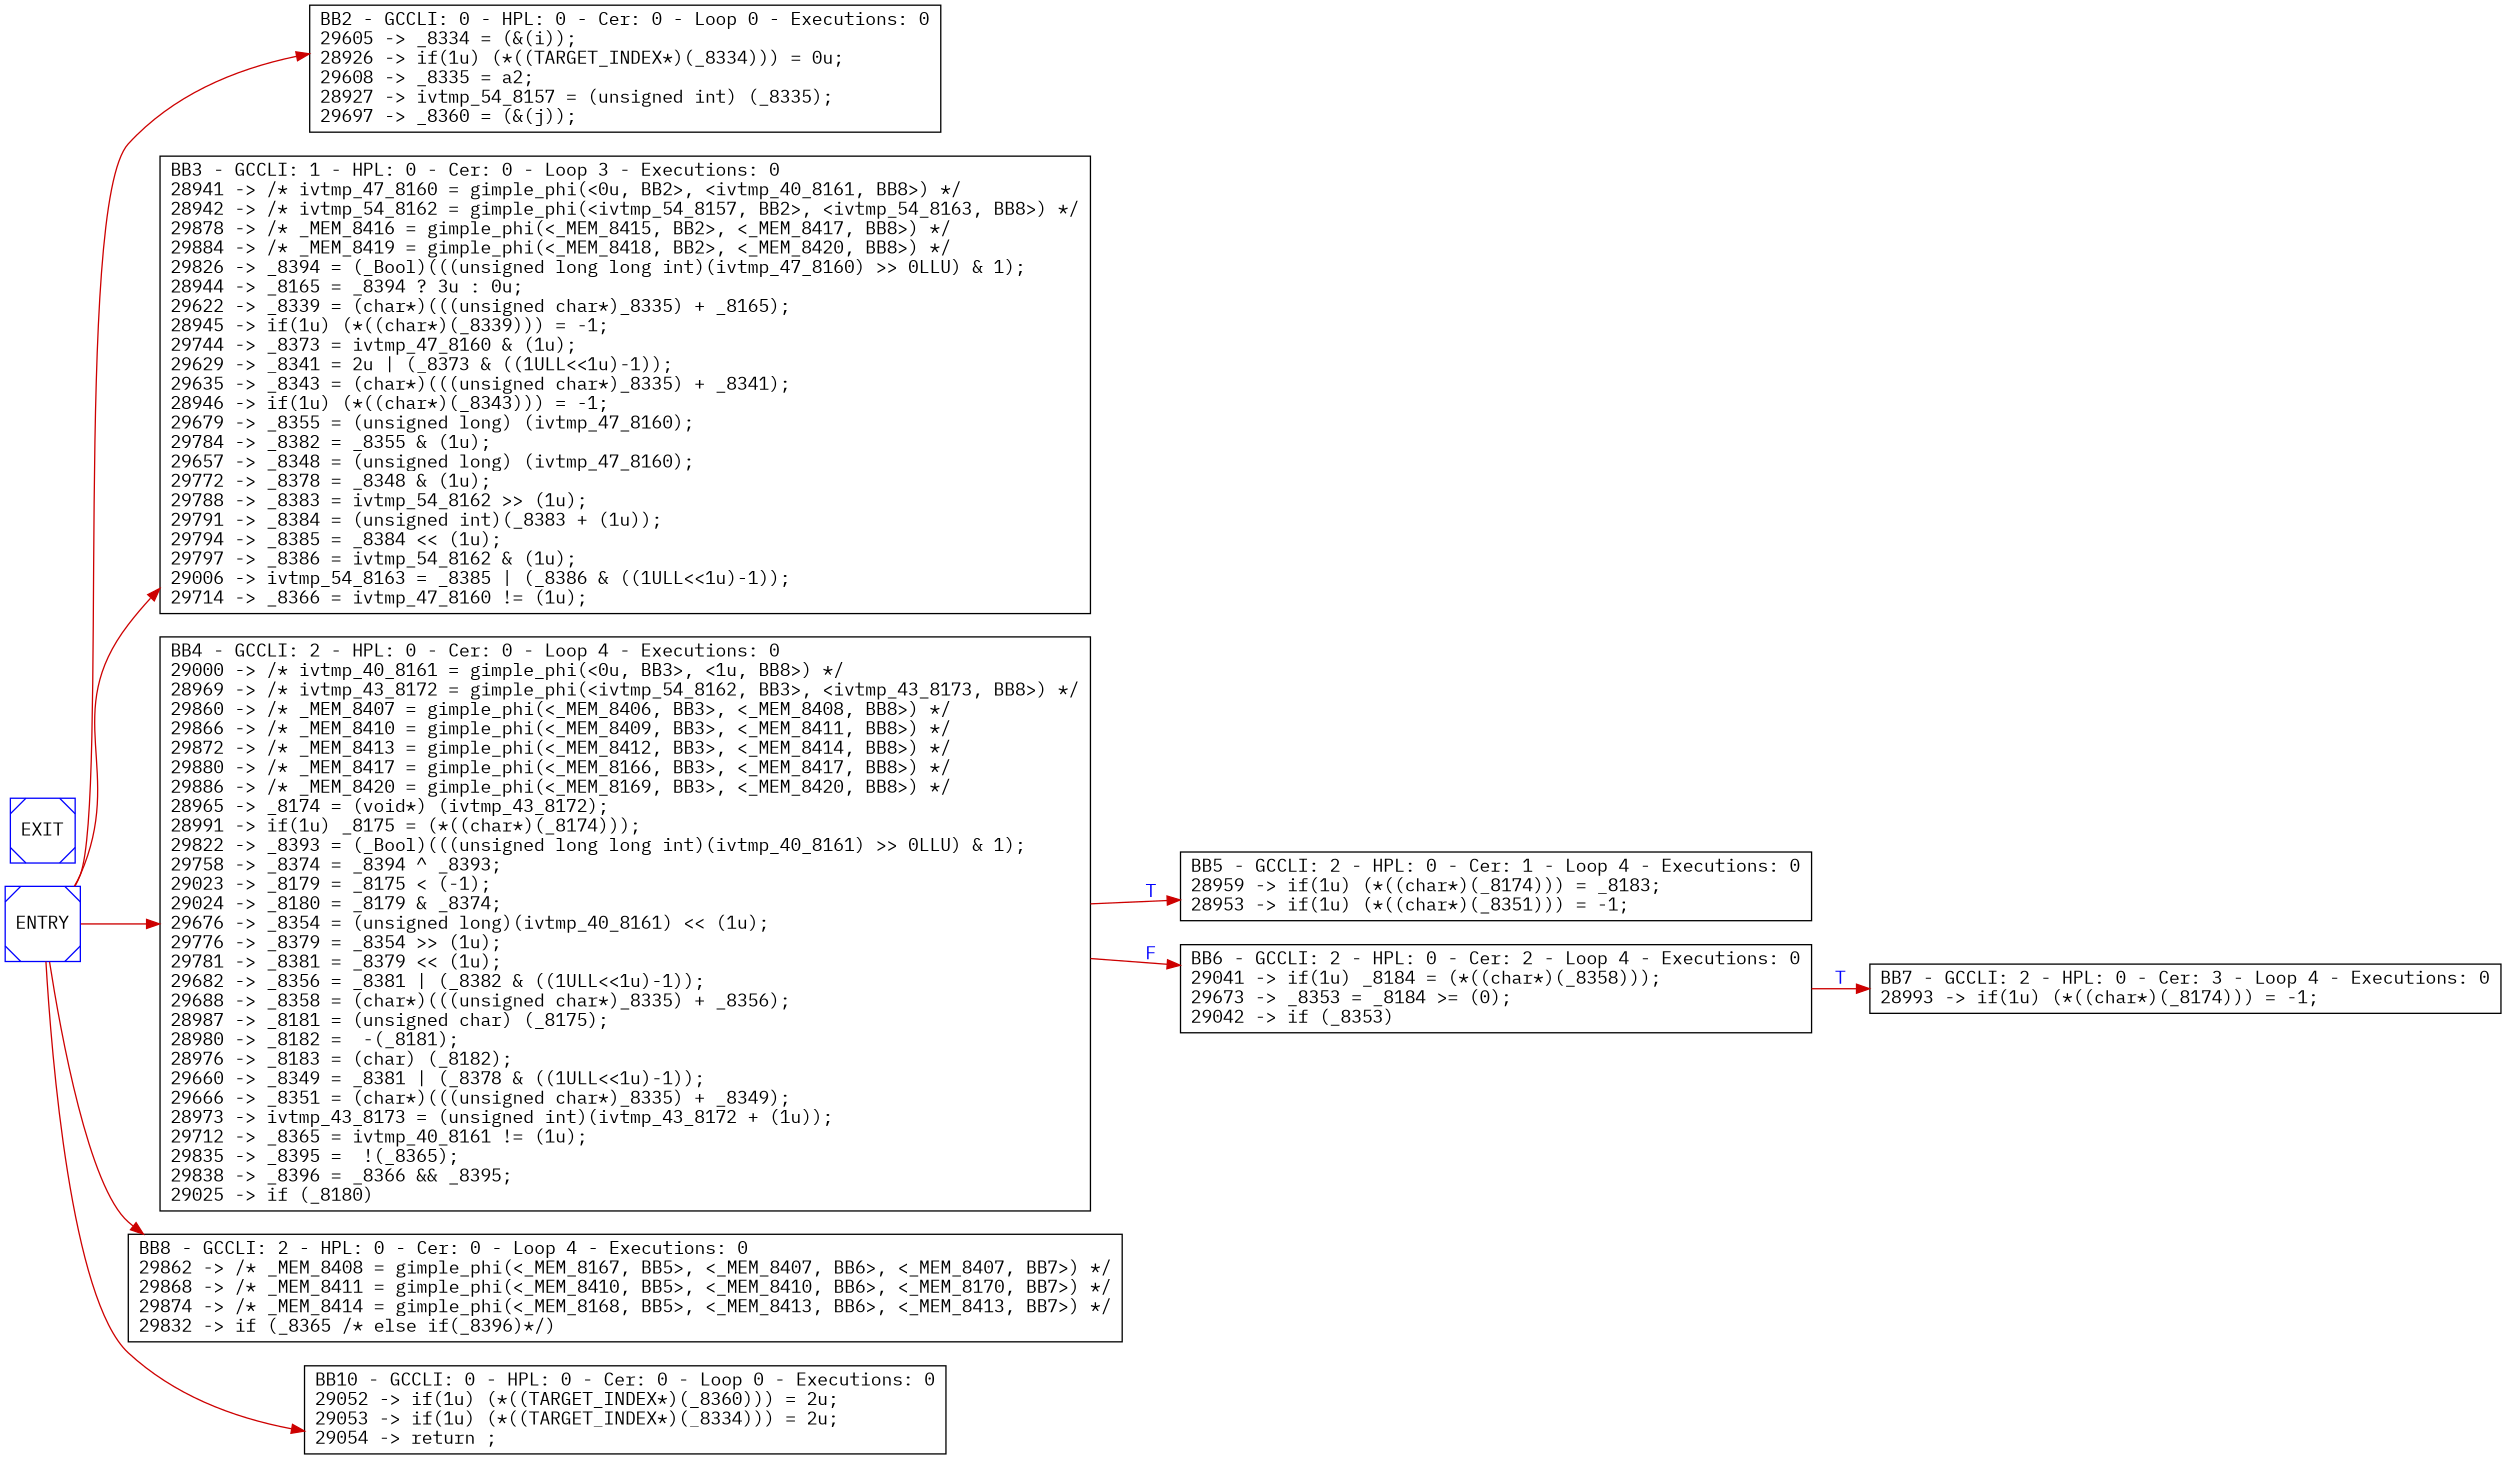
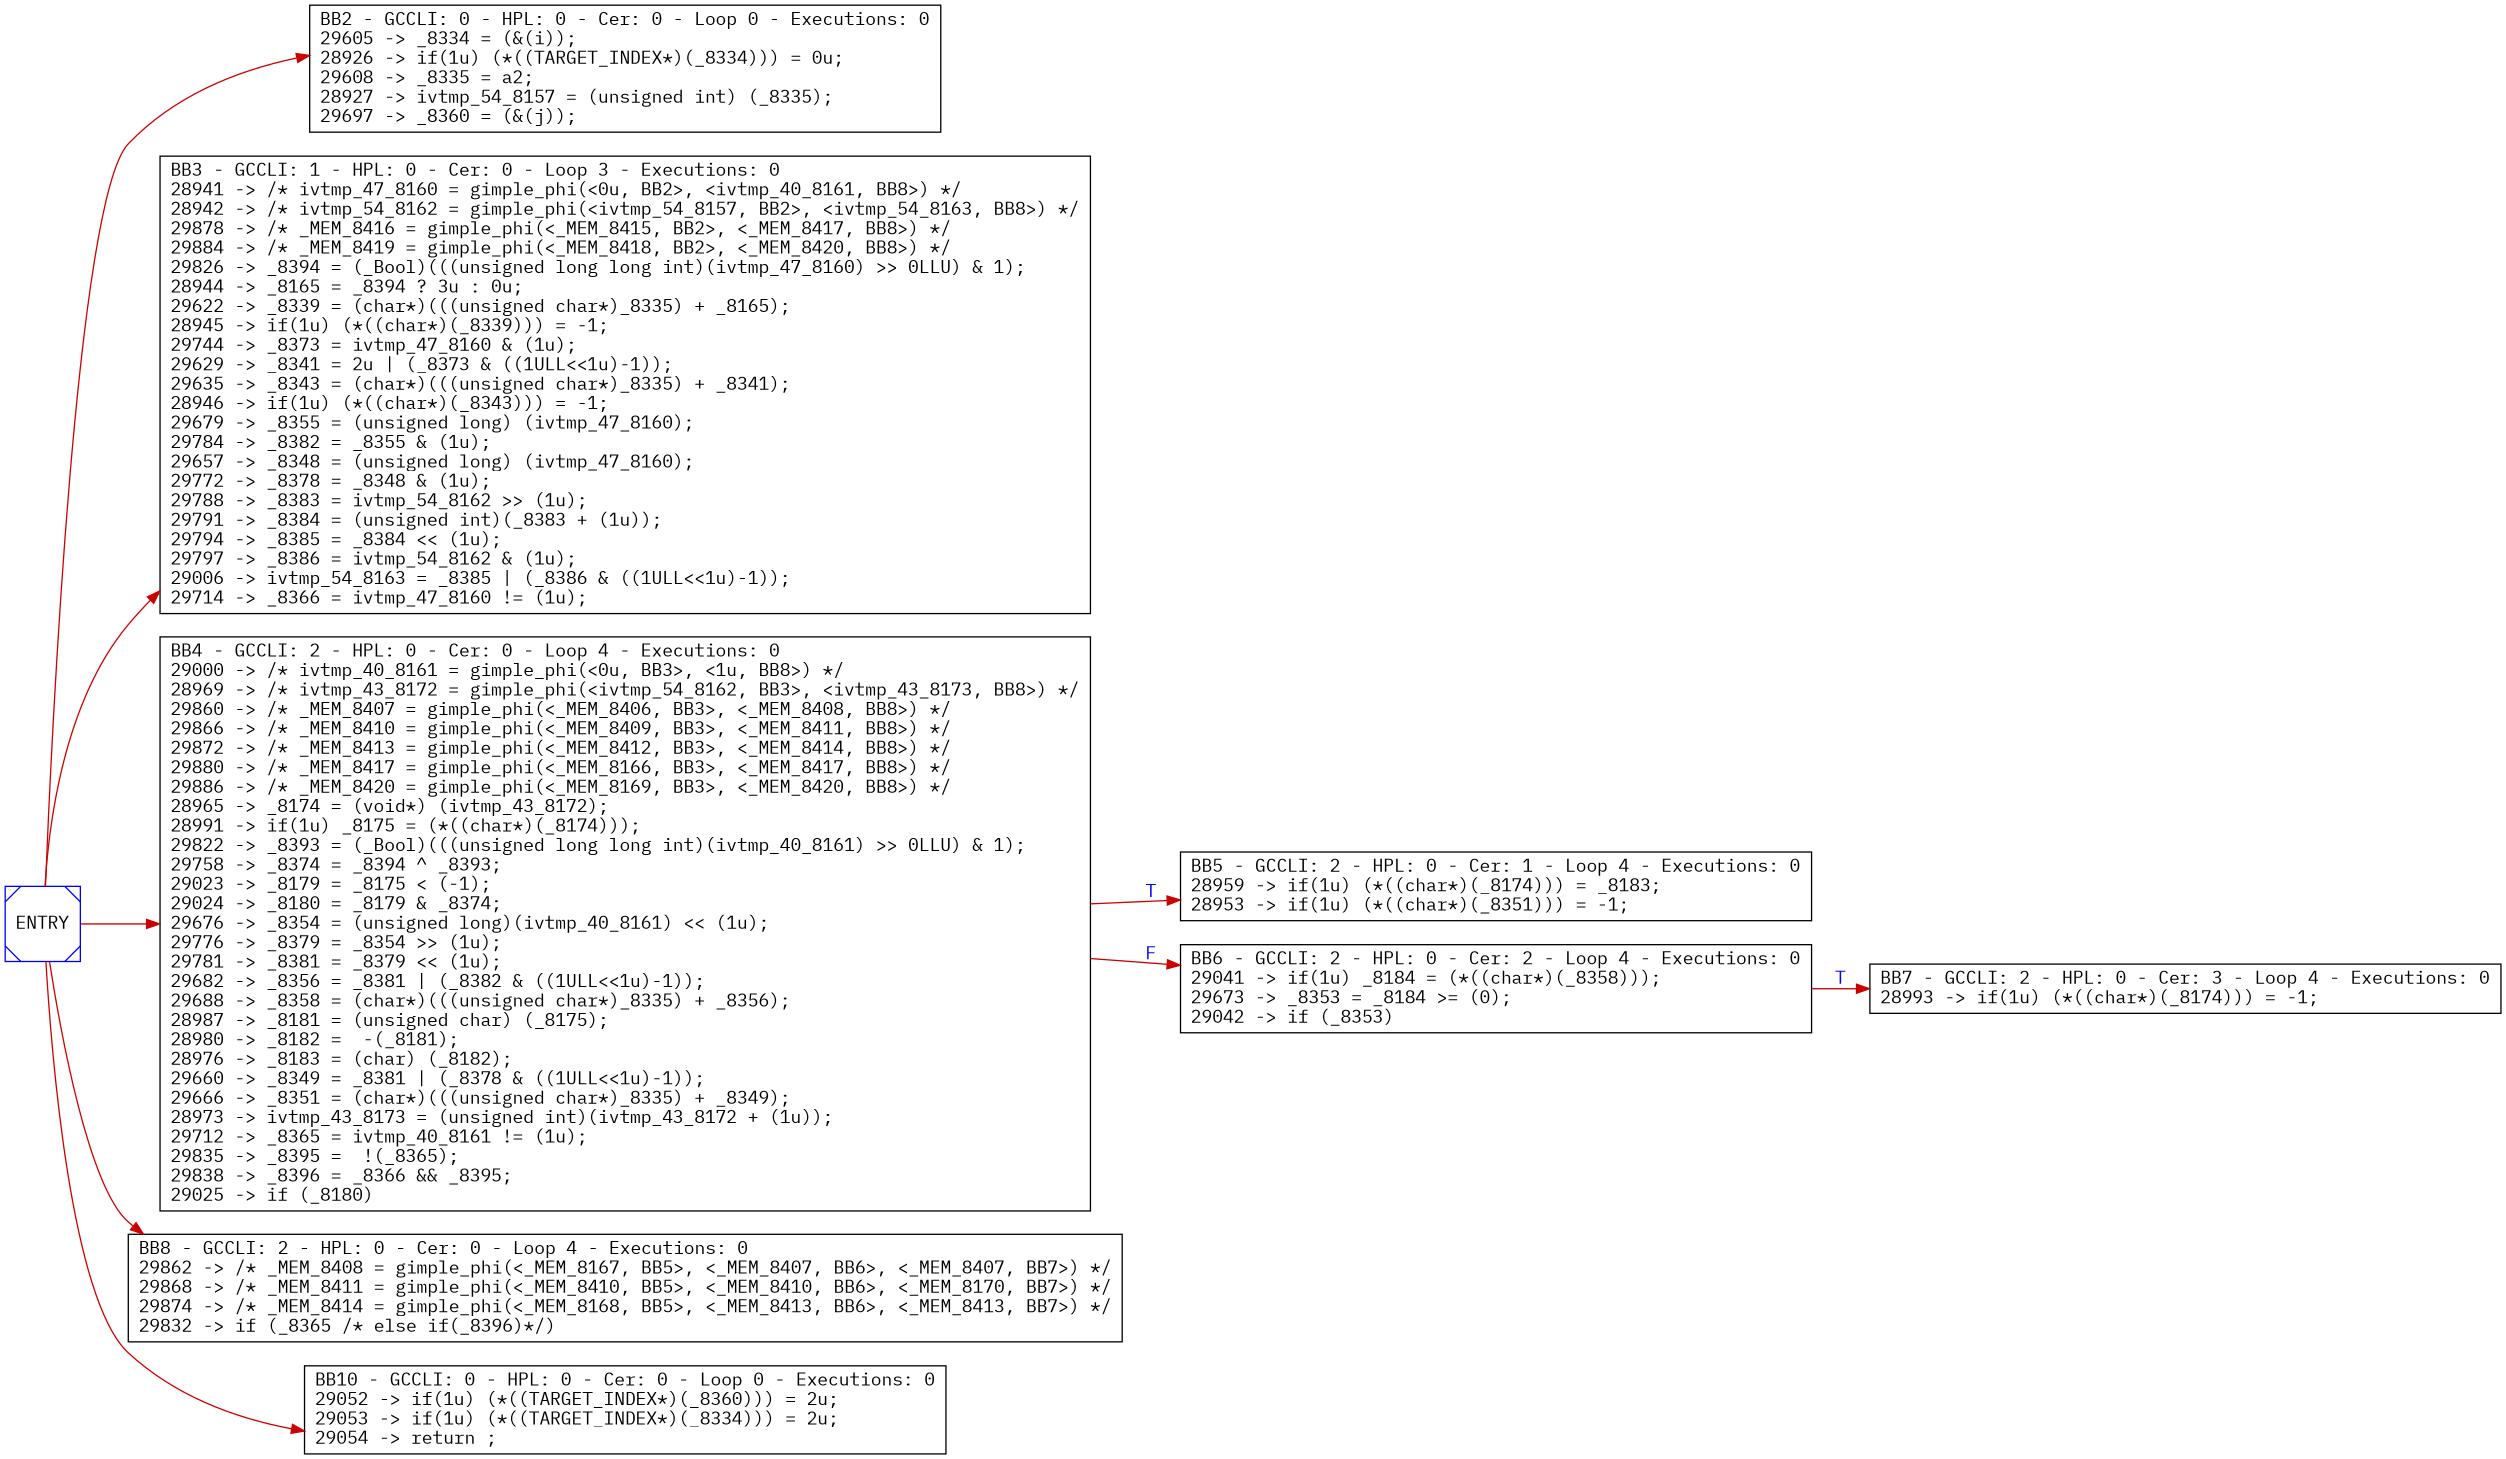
(43, 831) -> none
